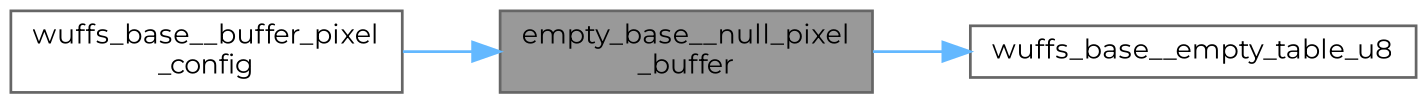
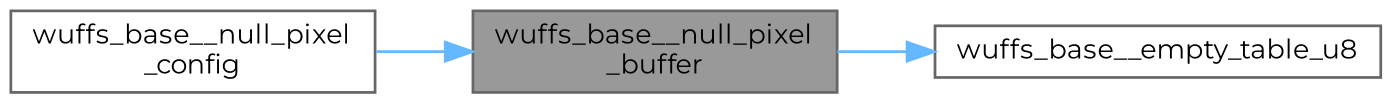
(207, 52) -> (193, 52)
(686, 52) -> (655, 52)
